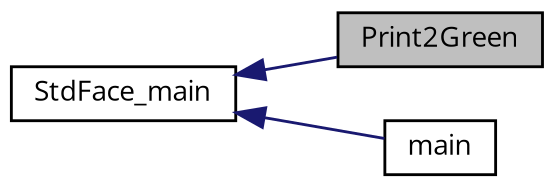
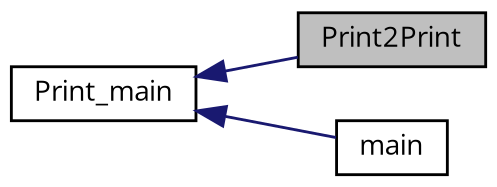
(440, 40) -> (392, 40)
(124, 94) -> (104, 94)
